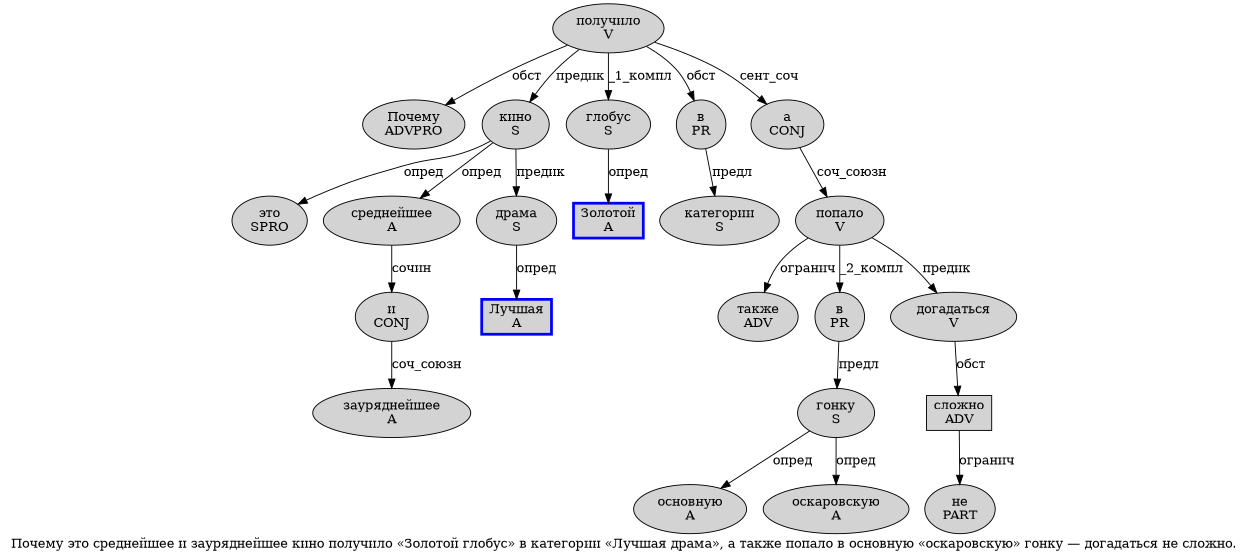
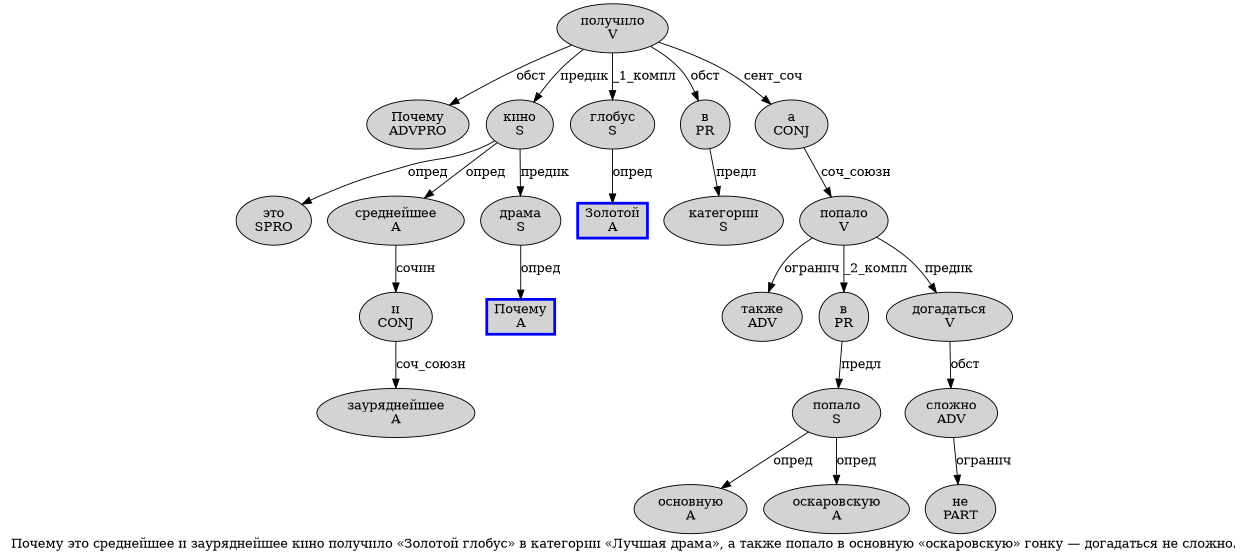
(517, 317) -> (521, 317)
(836, 413) -> (837, 413)
(959, 413) -> (951, 413)
